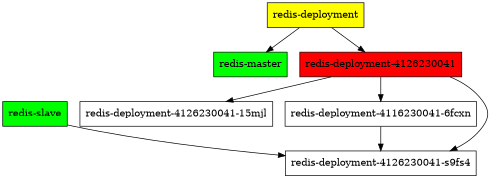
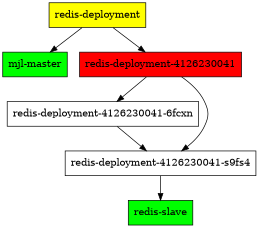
(250, 64) -> (35, 64)
(176, 114) -> none
(381, 114) -> (103, 114)
(172, 143) -> (161, 185)
